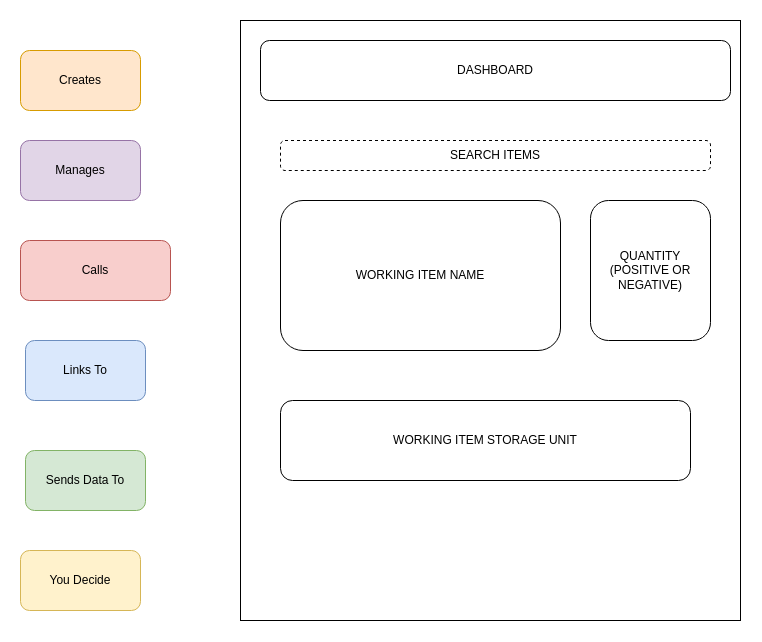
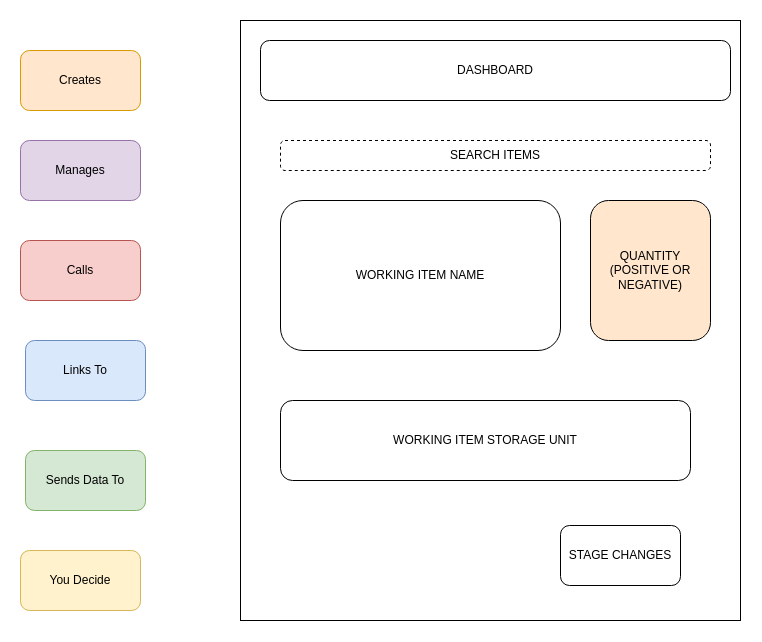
(96, 271) -> (81, 271)
(651, 271) -> (651, 271)
none -> (621, 556)
